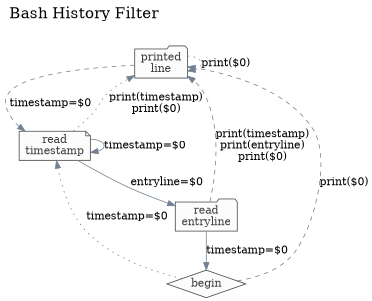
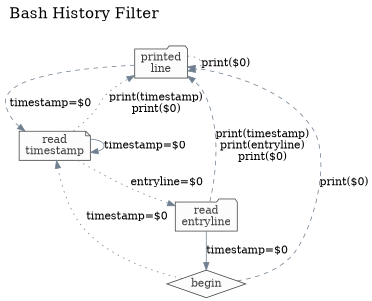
(122, 184) -> (122, 184)
